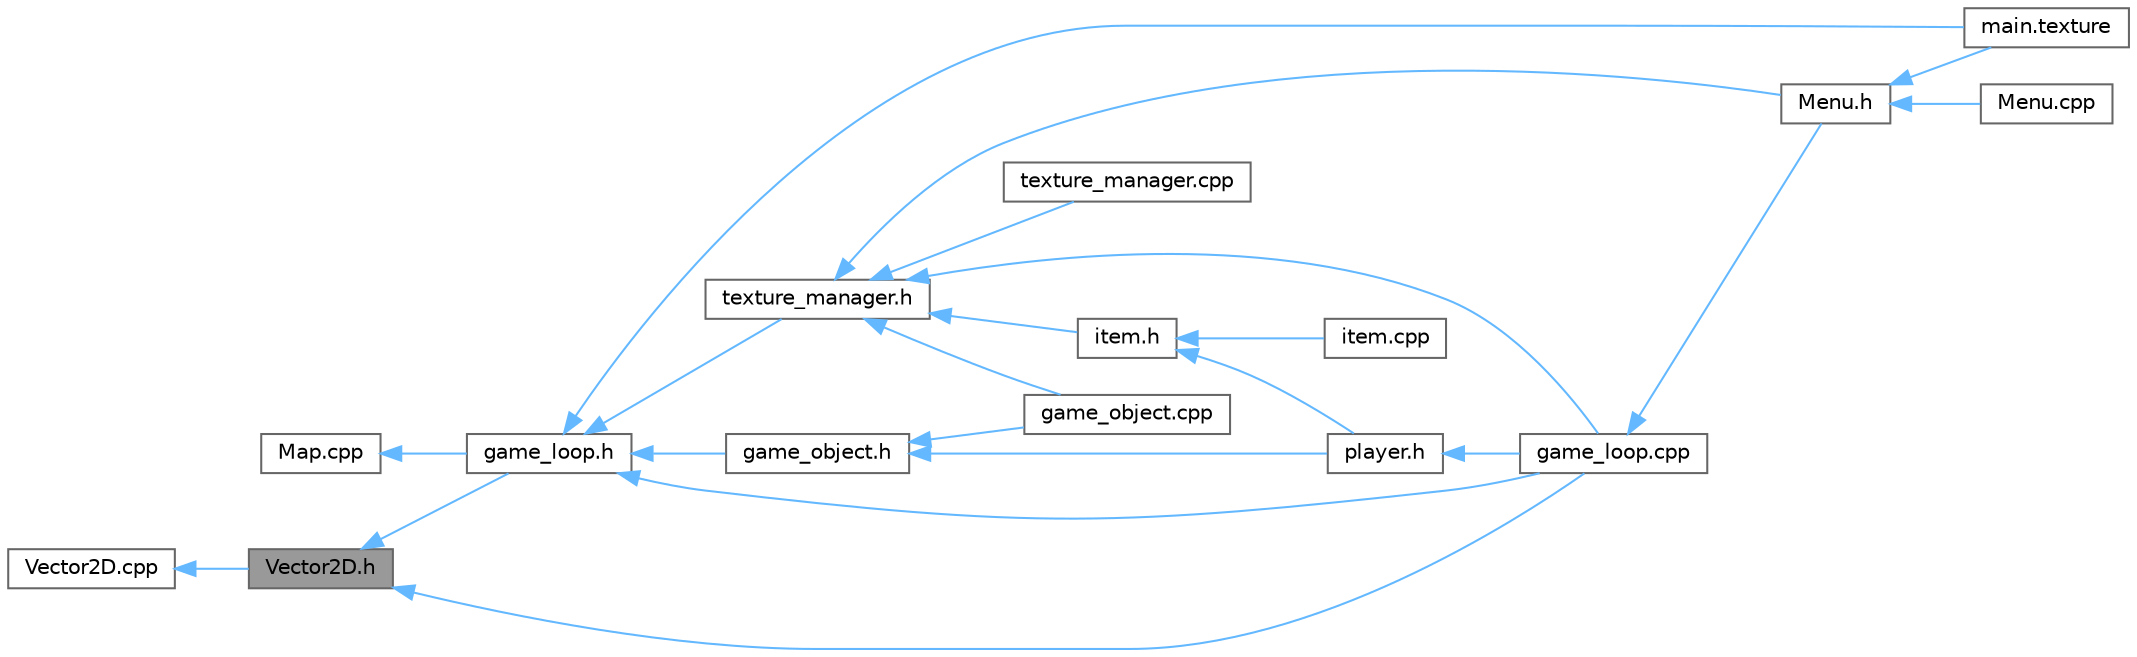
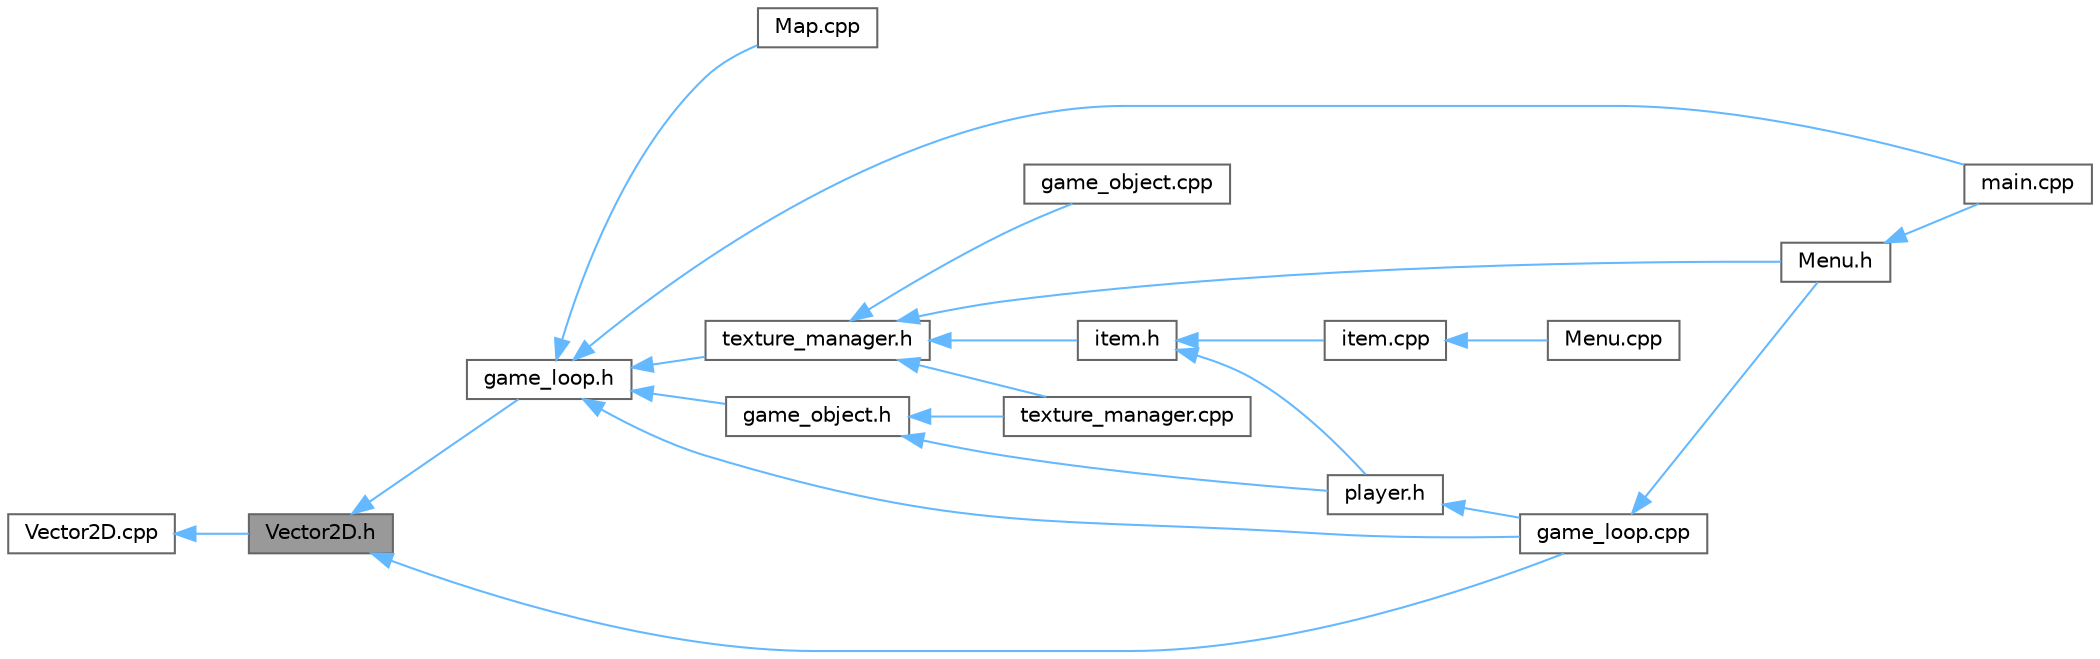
(2047, 28) -> (2028, 184)
(1946, 104) -> (1508, 340)
(1291, 262) -> none
(977, 433) -> (967, 417)
(434, 454) -> (633, 173)
